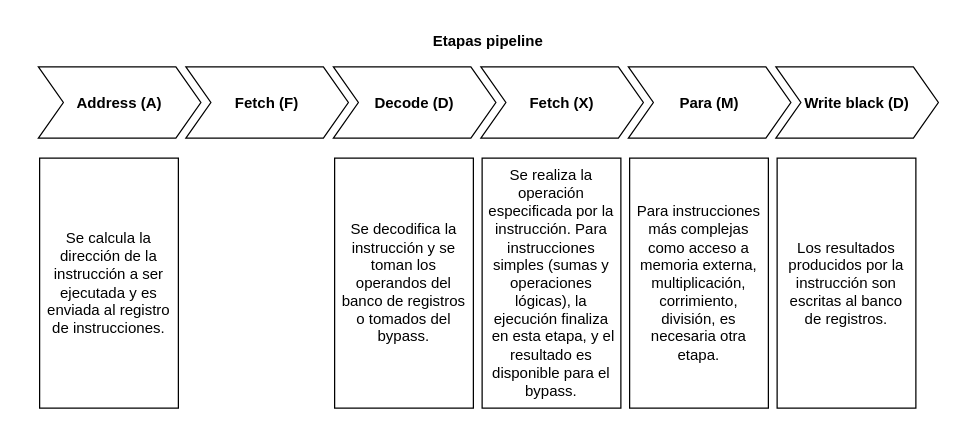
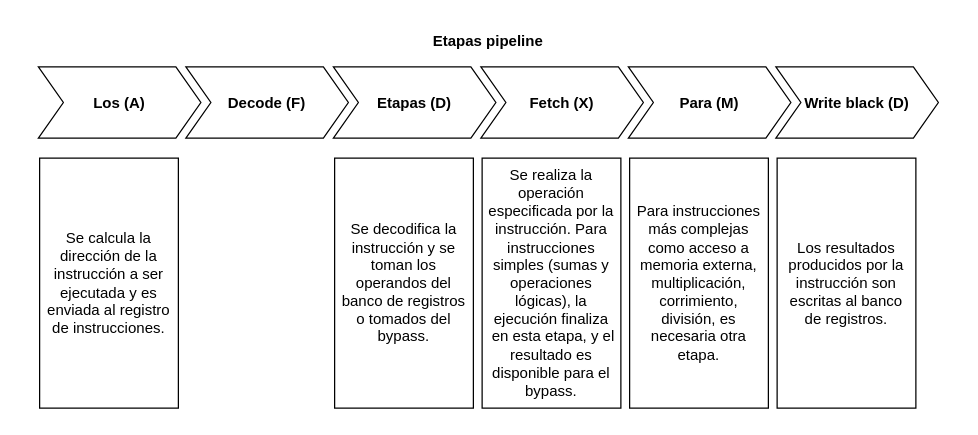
(119, 103) -> (119, 103)
(266, 103) -> (266, 103)
(414, 103) -> (414, 103)
